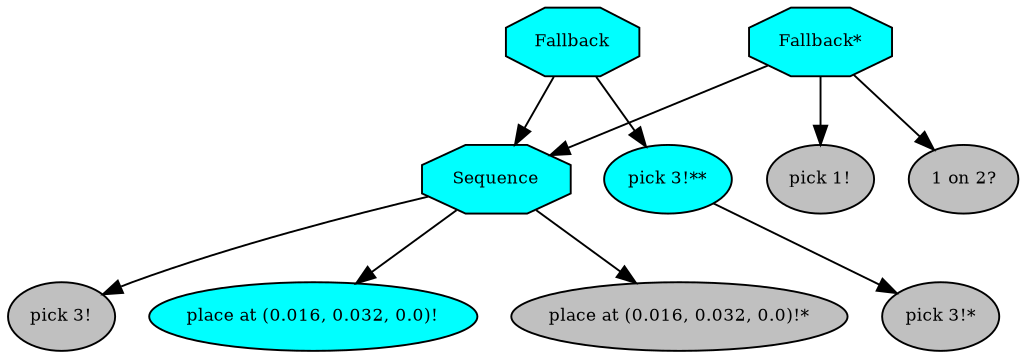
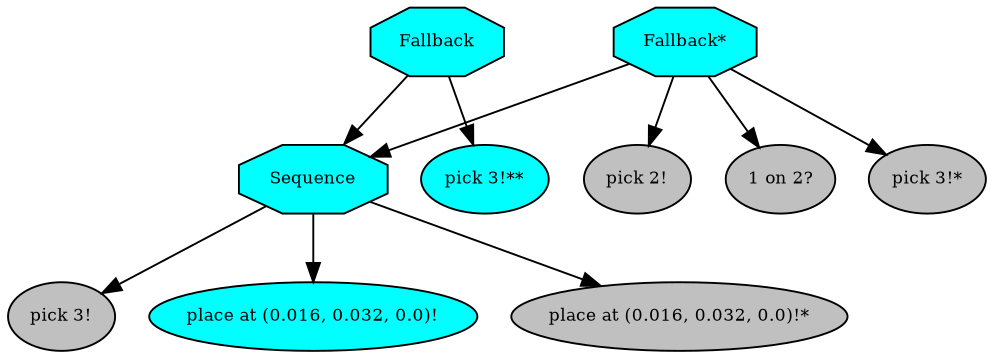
(821, 179) -> (637, 179)
(796, 244) -> (800, 107)
